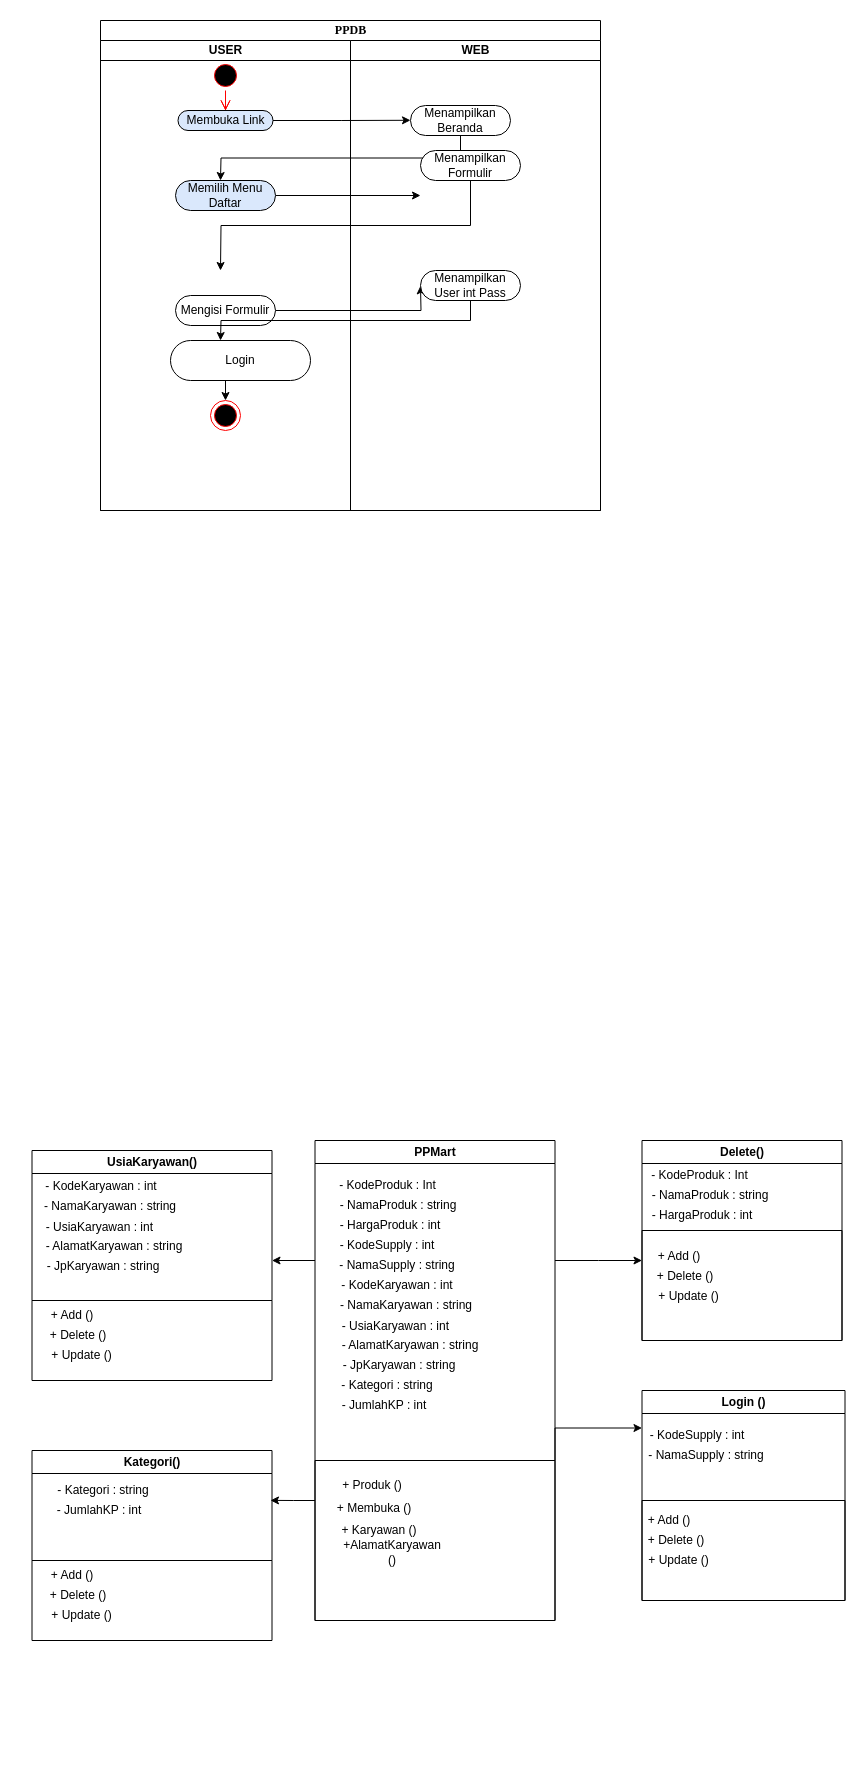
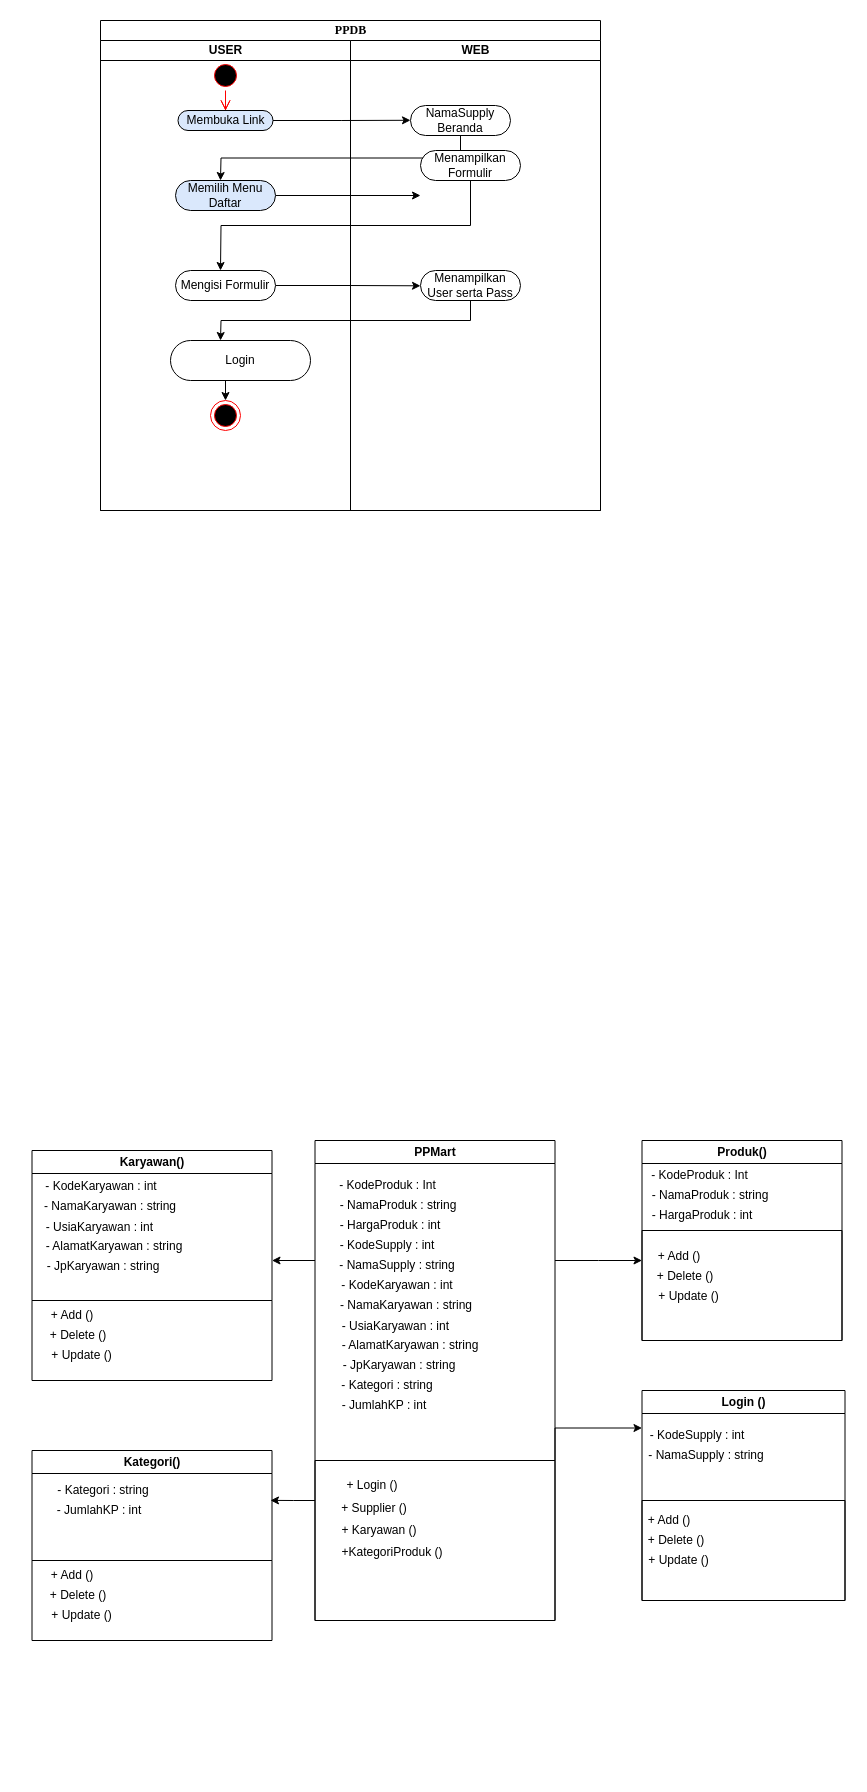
(461, 121) -> (461, 121)
(471, 286) -> (471, 286)
(226, 311) -> (226, 286)
(743, 1153) -> (743, 1153)
(153, 1163) -> (153, 1163)
(373, 1486) -> (373, 1486)
(375, 1509) -> (375, 1509)
(393, 1553) -> (393, 1553)
